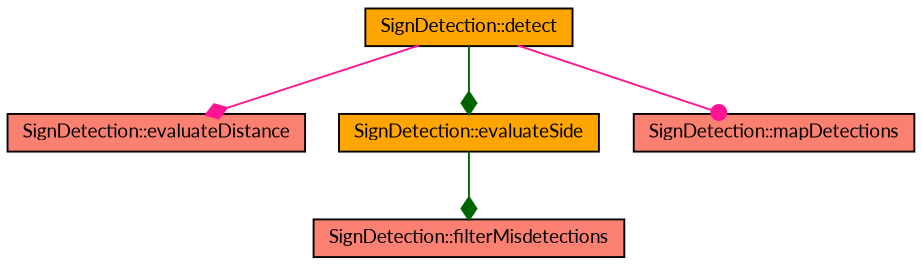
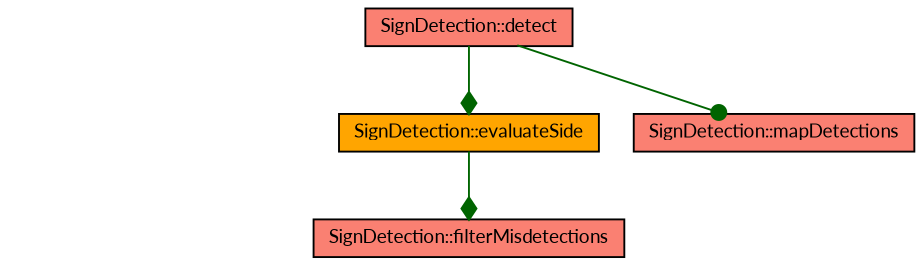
(469, 27) -> (469, 27)
(614, 78) -> (614, 78)
(156, 133) -> none
